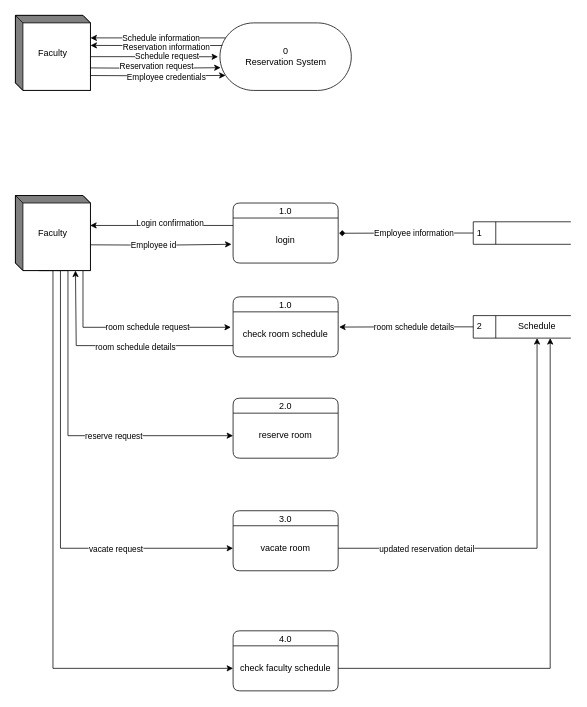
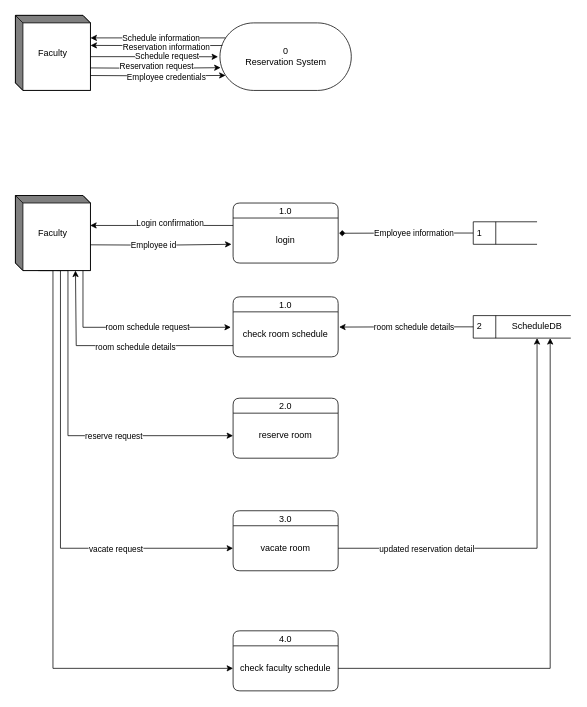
(522, 233) -> (505, 233)
(537, 327) -> (537, 327)
